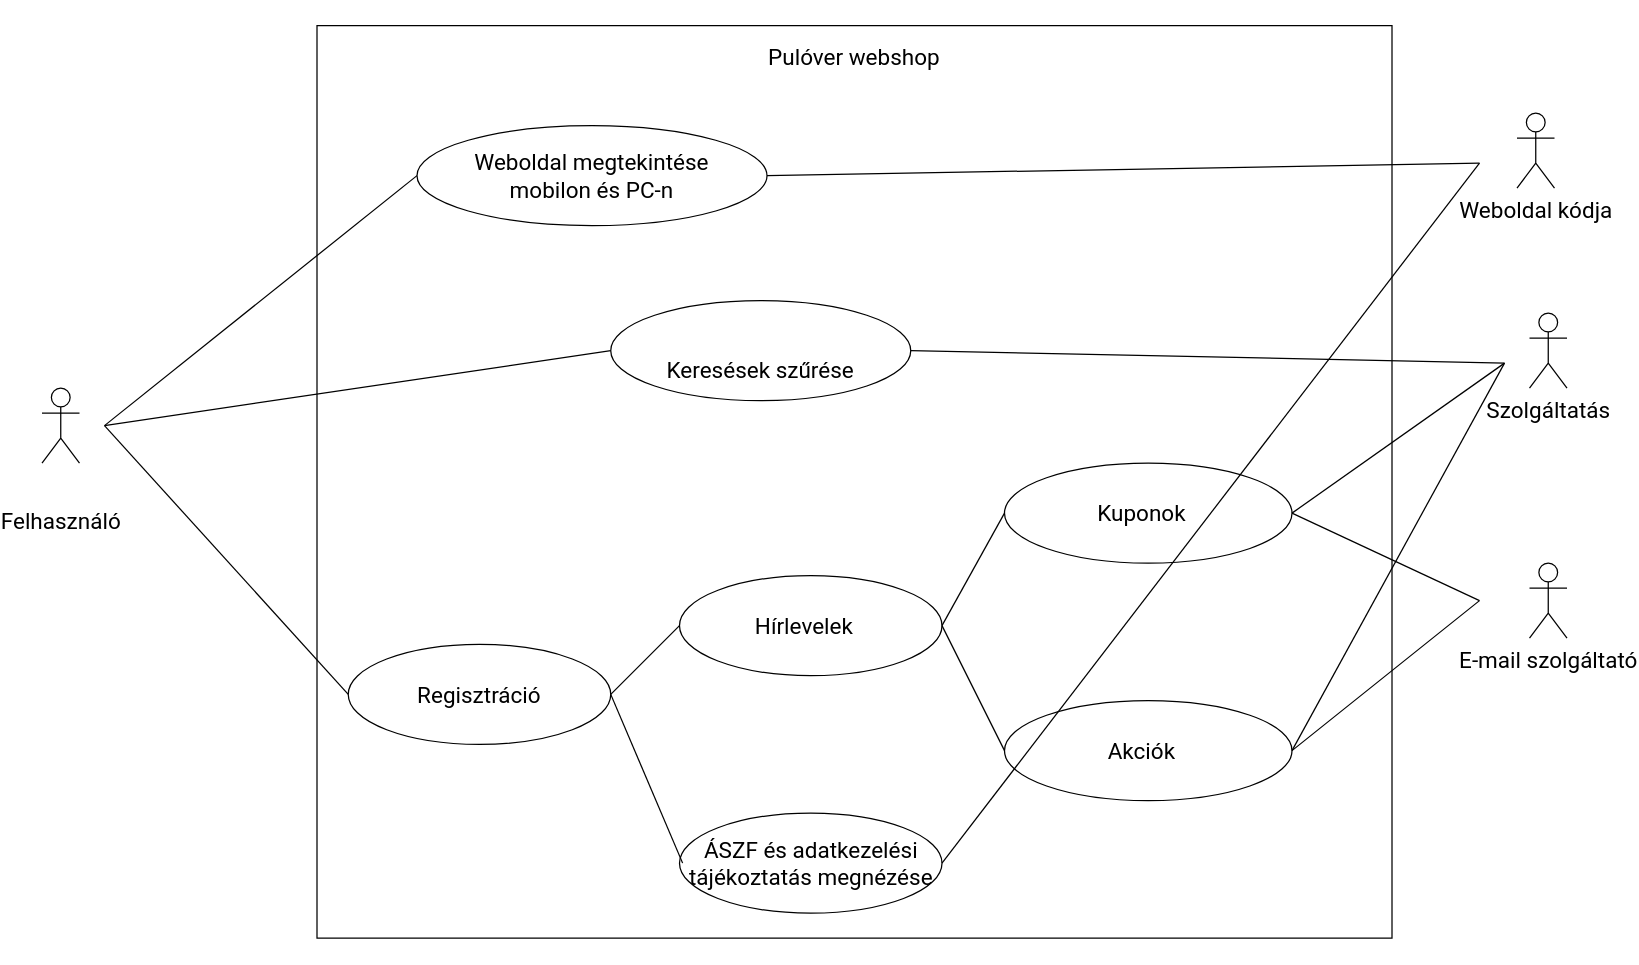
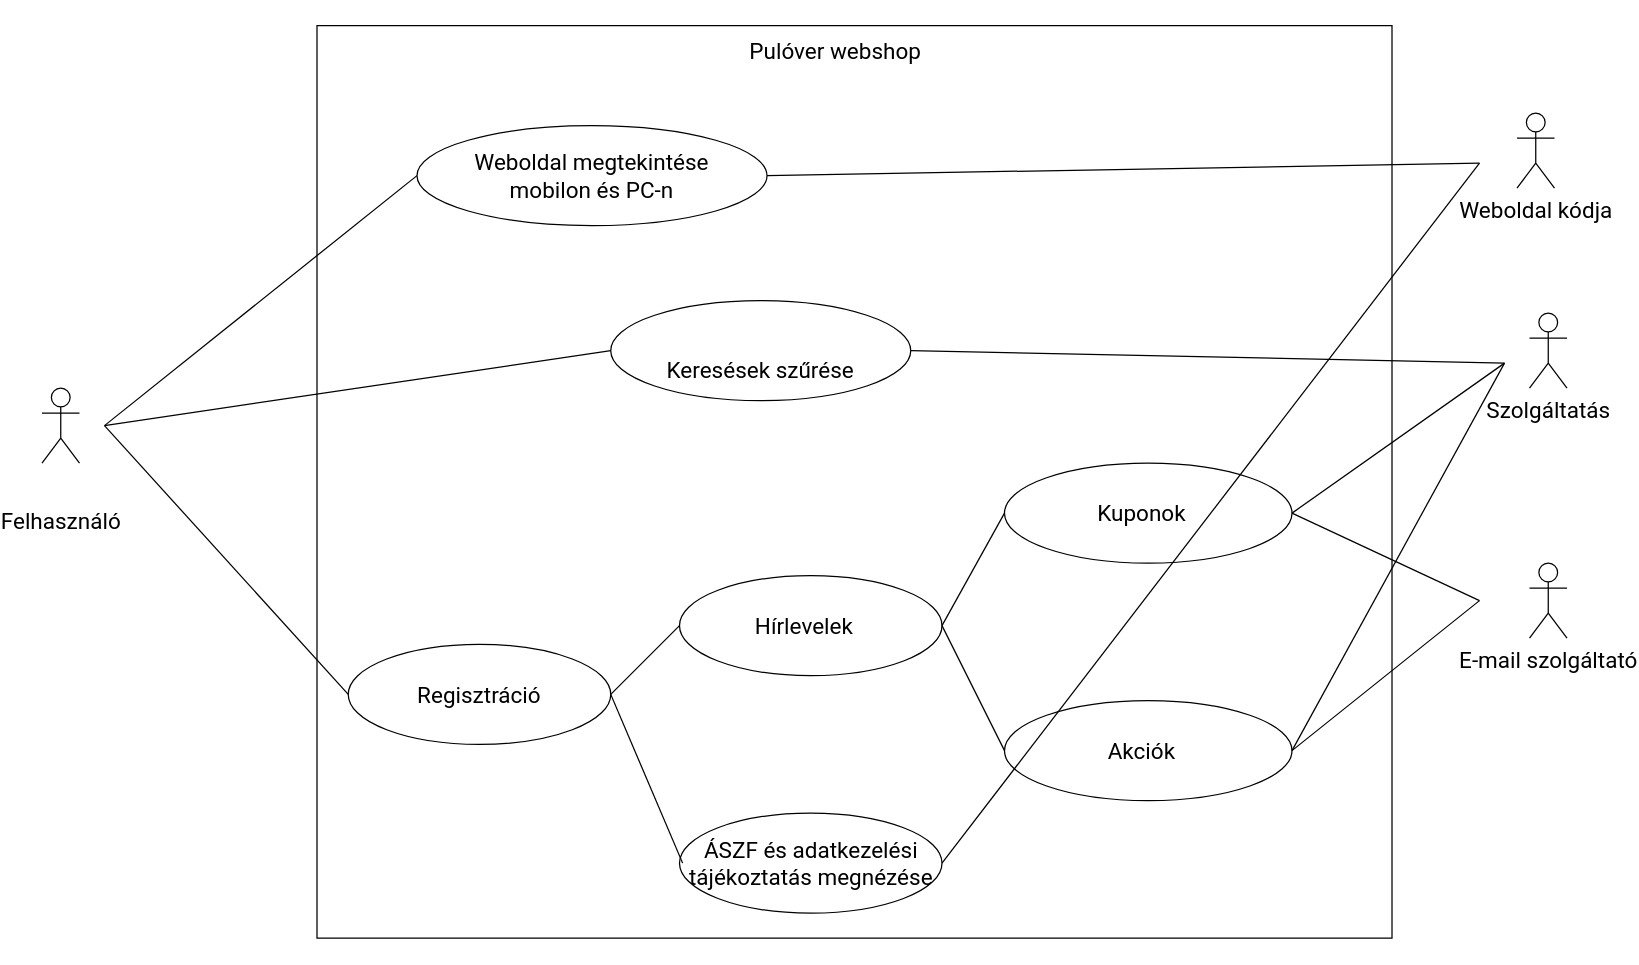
(854, 57) -> (836, 51)
